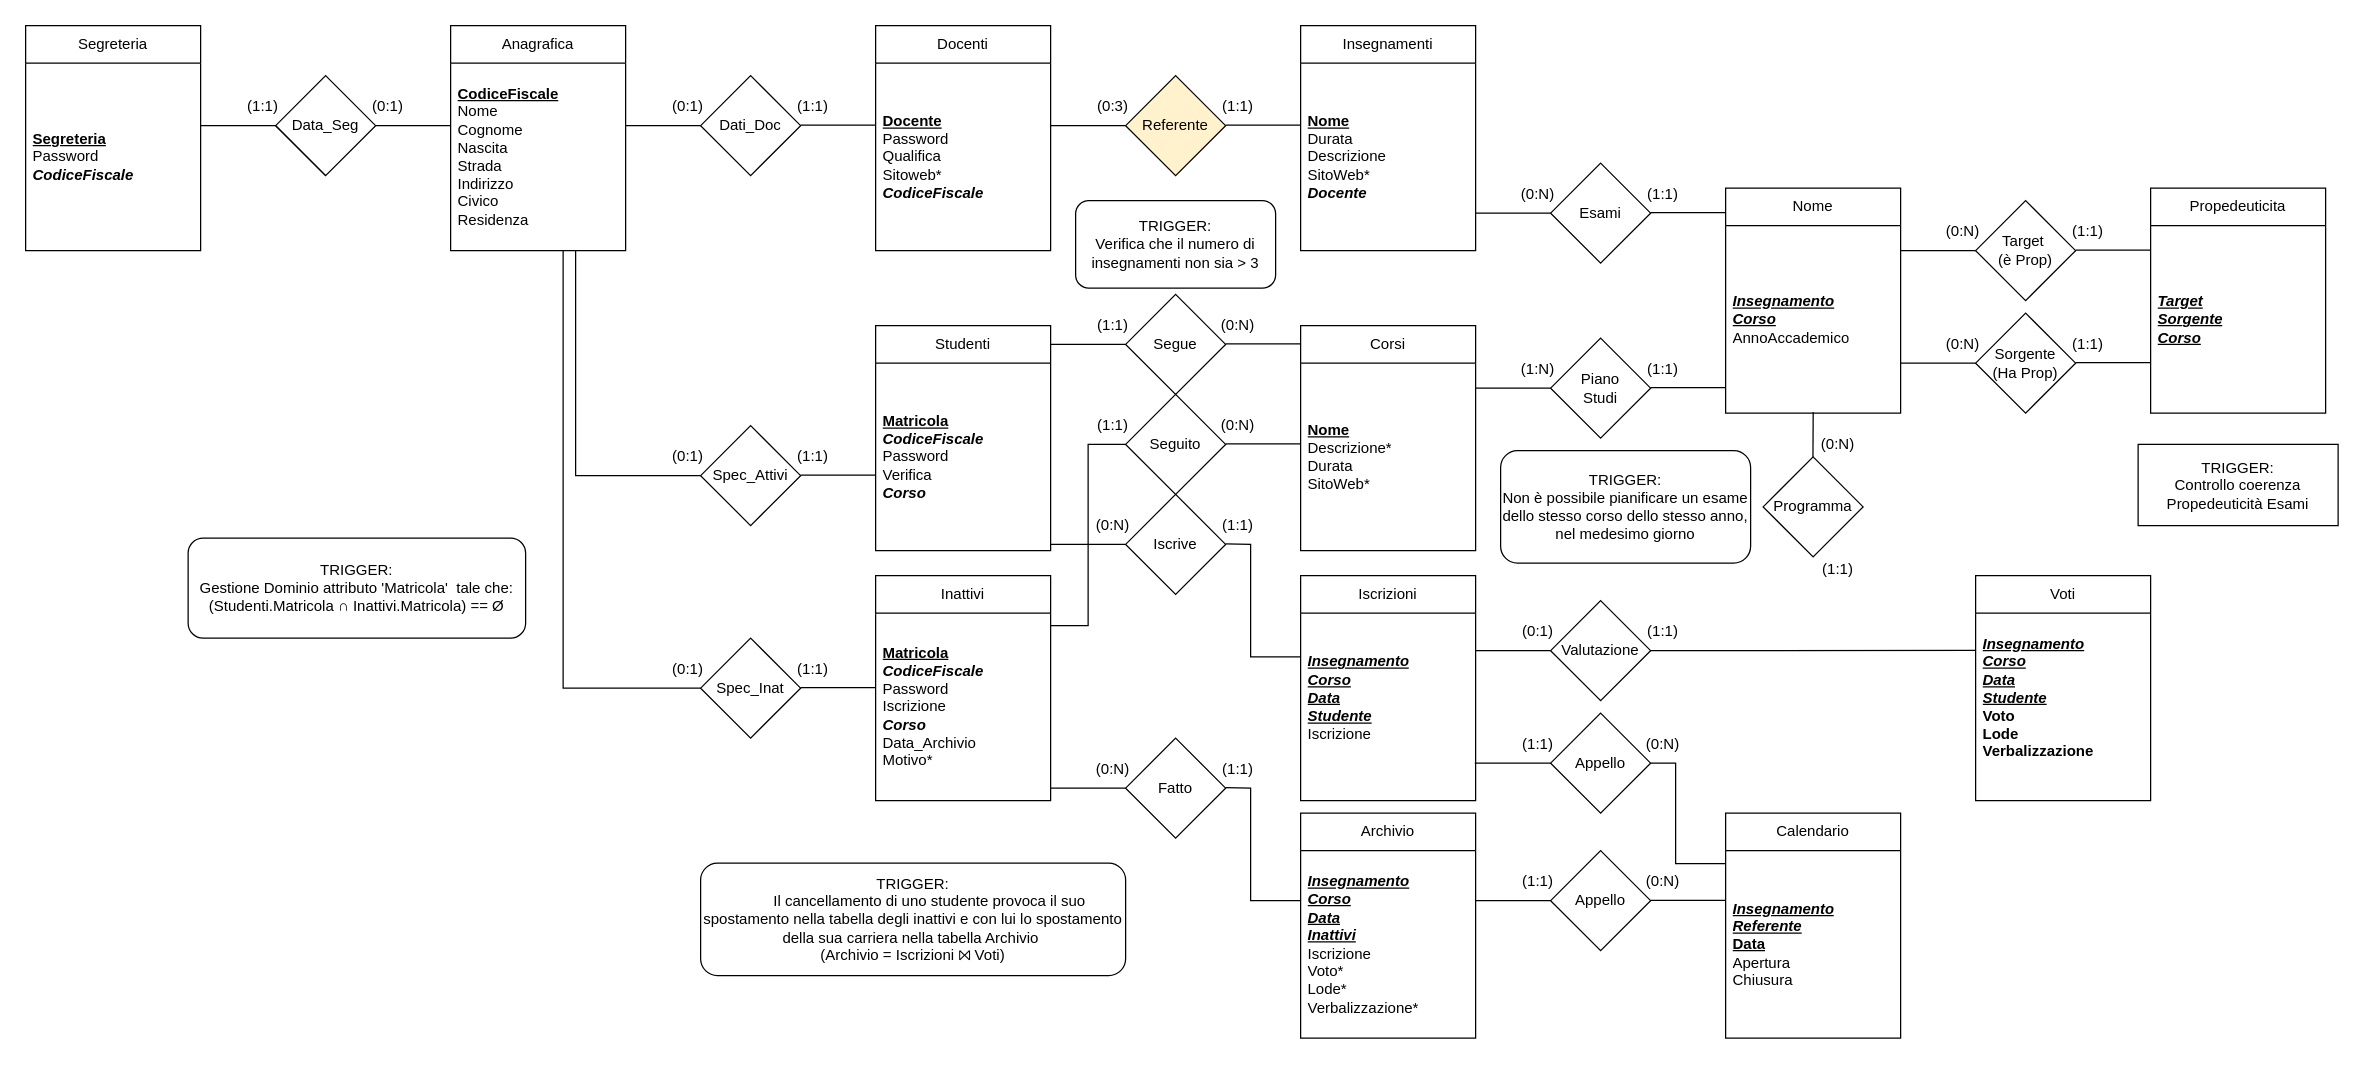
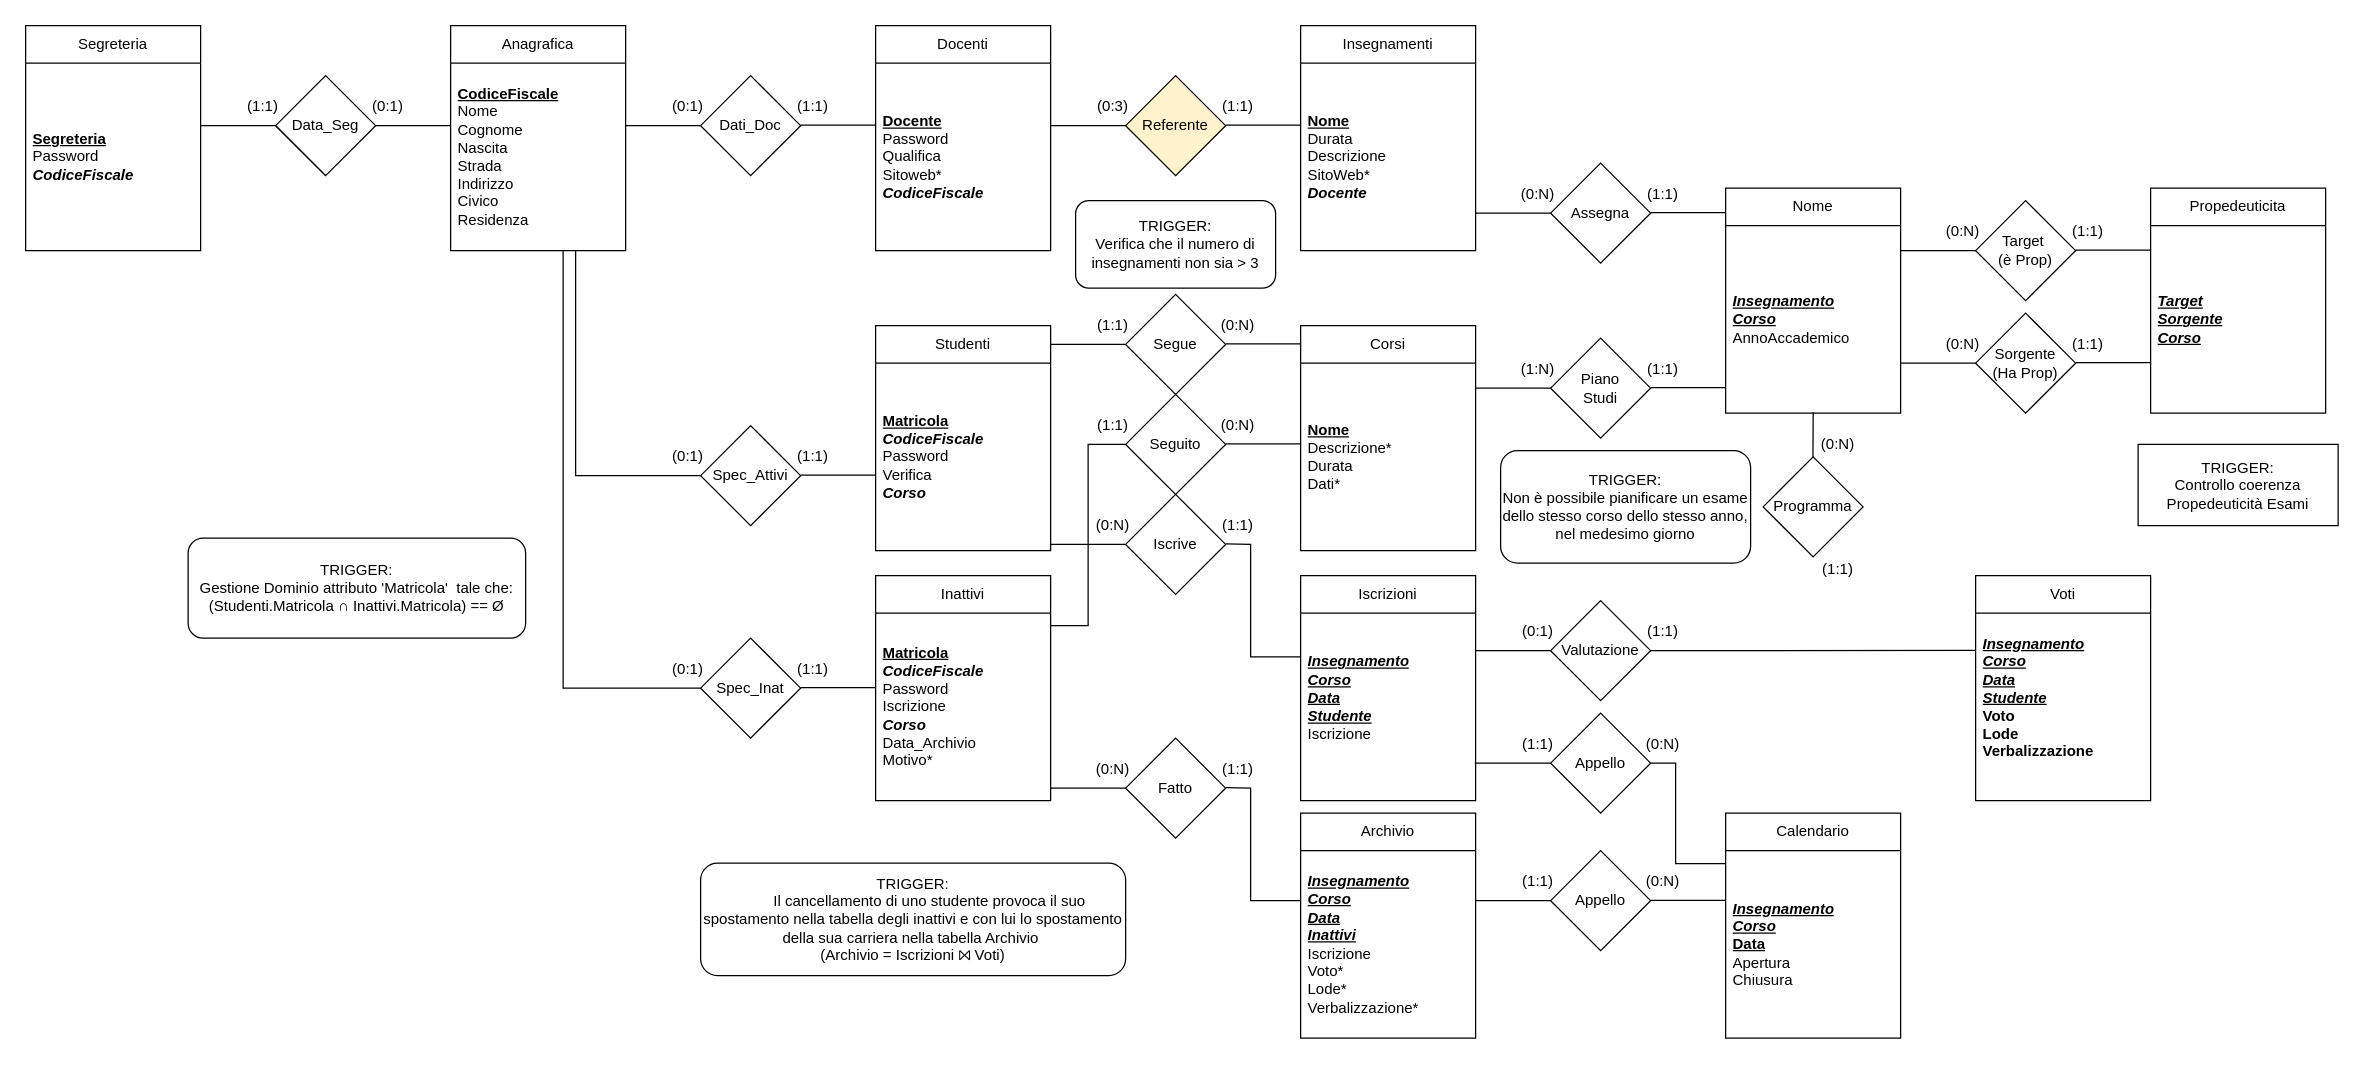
(1601, 213) -> (1601, 213)
(1355, 457) -> (1355, 457)
(1784, 944) -> (1784, 944)
